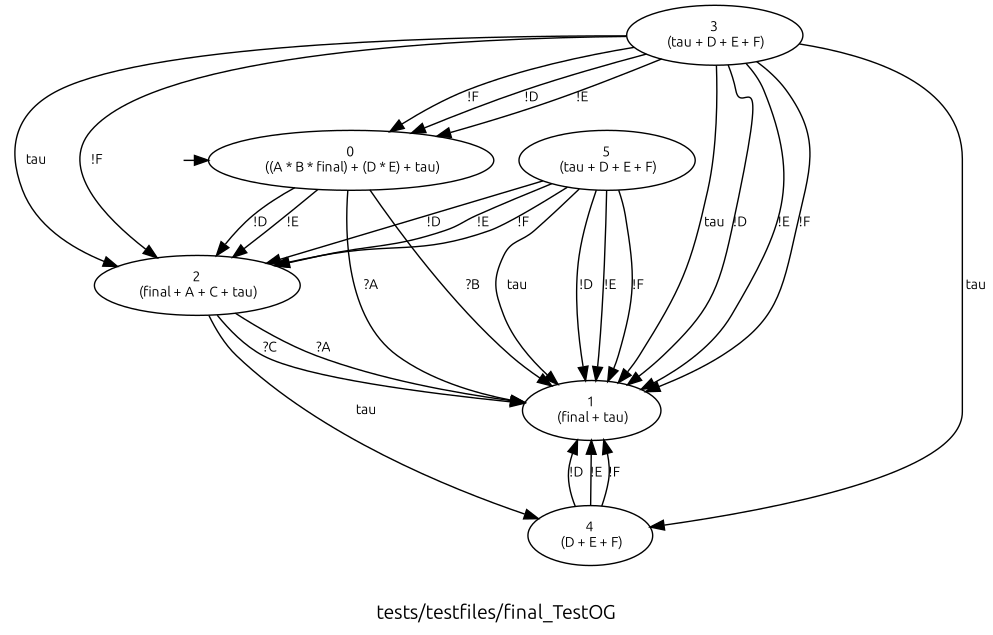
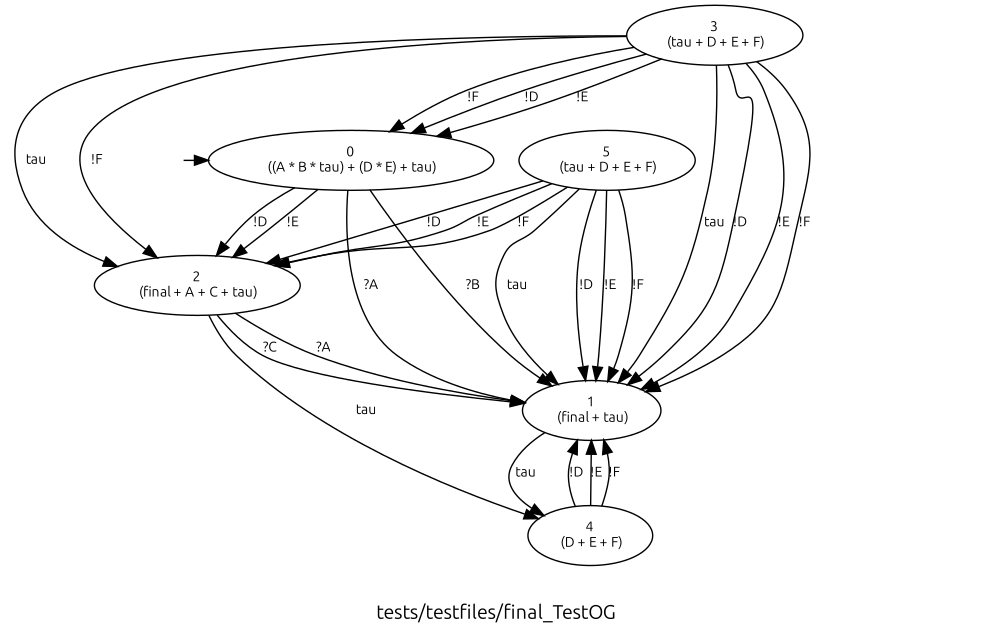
(351, 160) -> (351, 160)
(962, 343) -> (511, 468)
